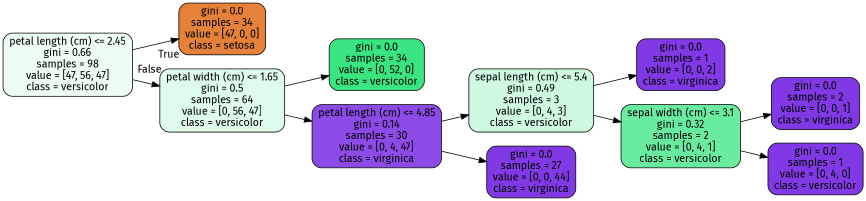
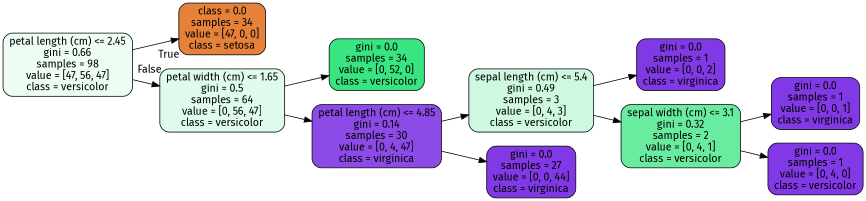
(222, 29) -> (222, 29)
(816, 104) -> (816, 104)
